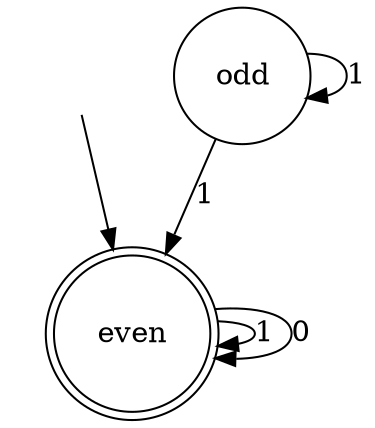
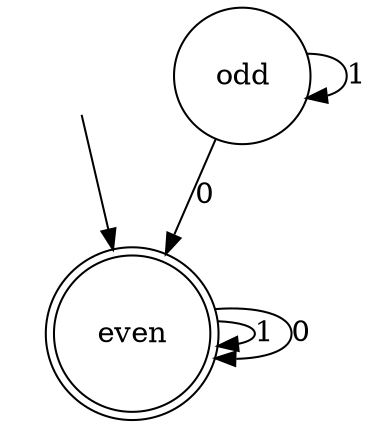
(206, 196) -> (206, 196)
